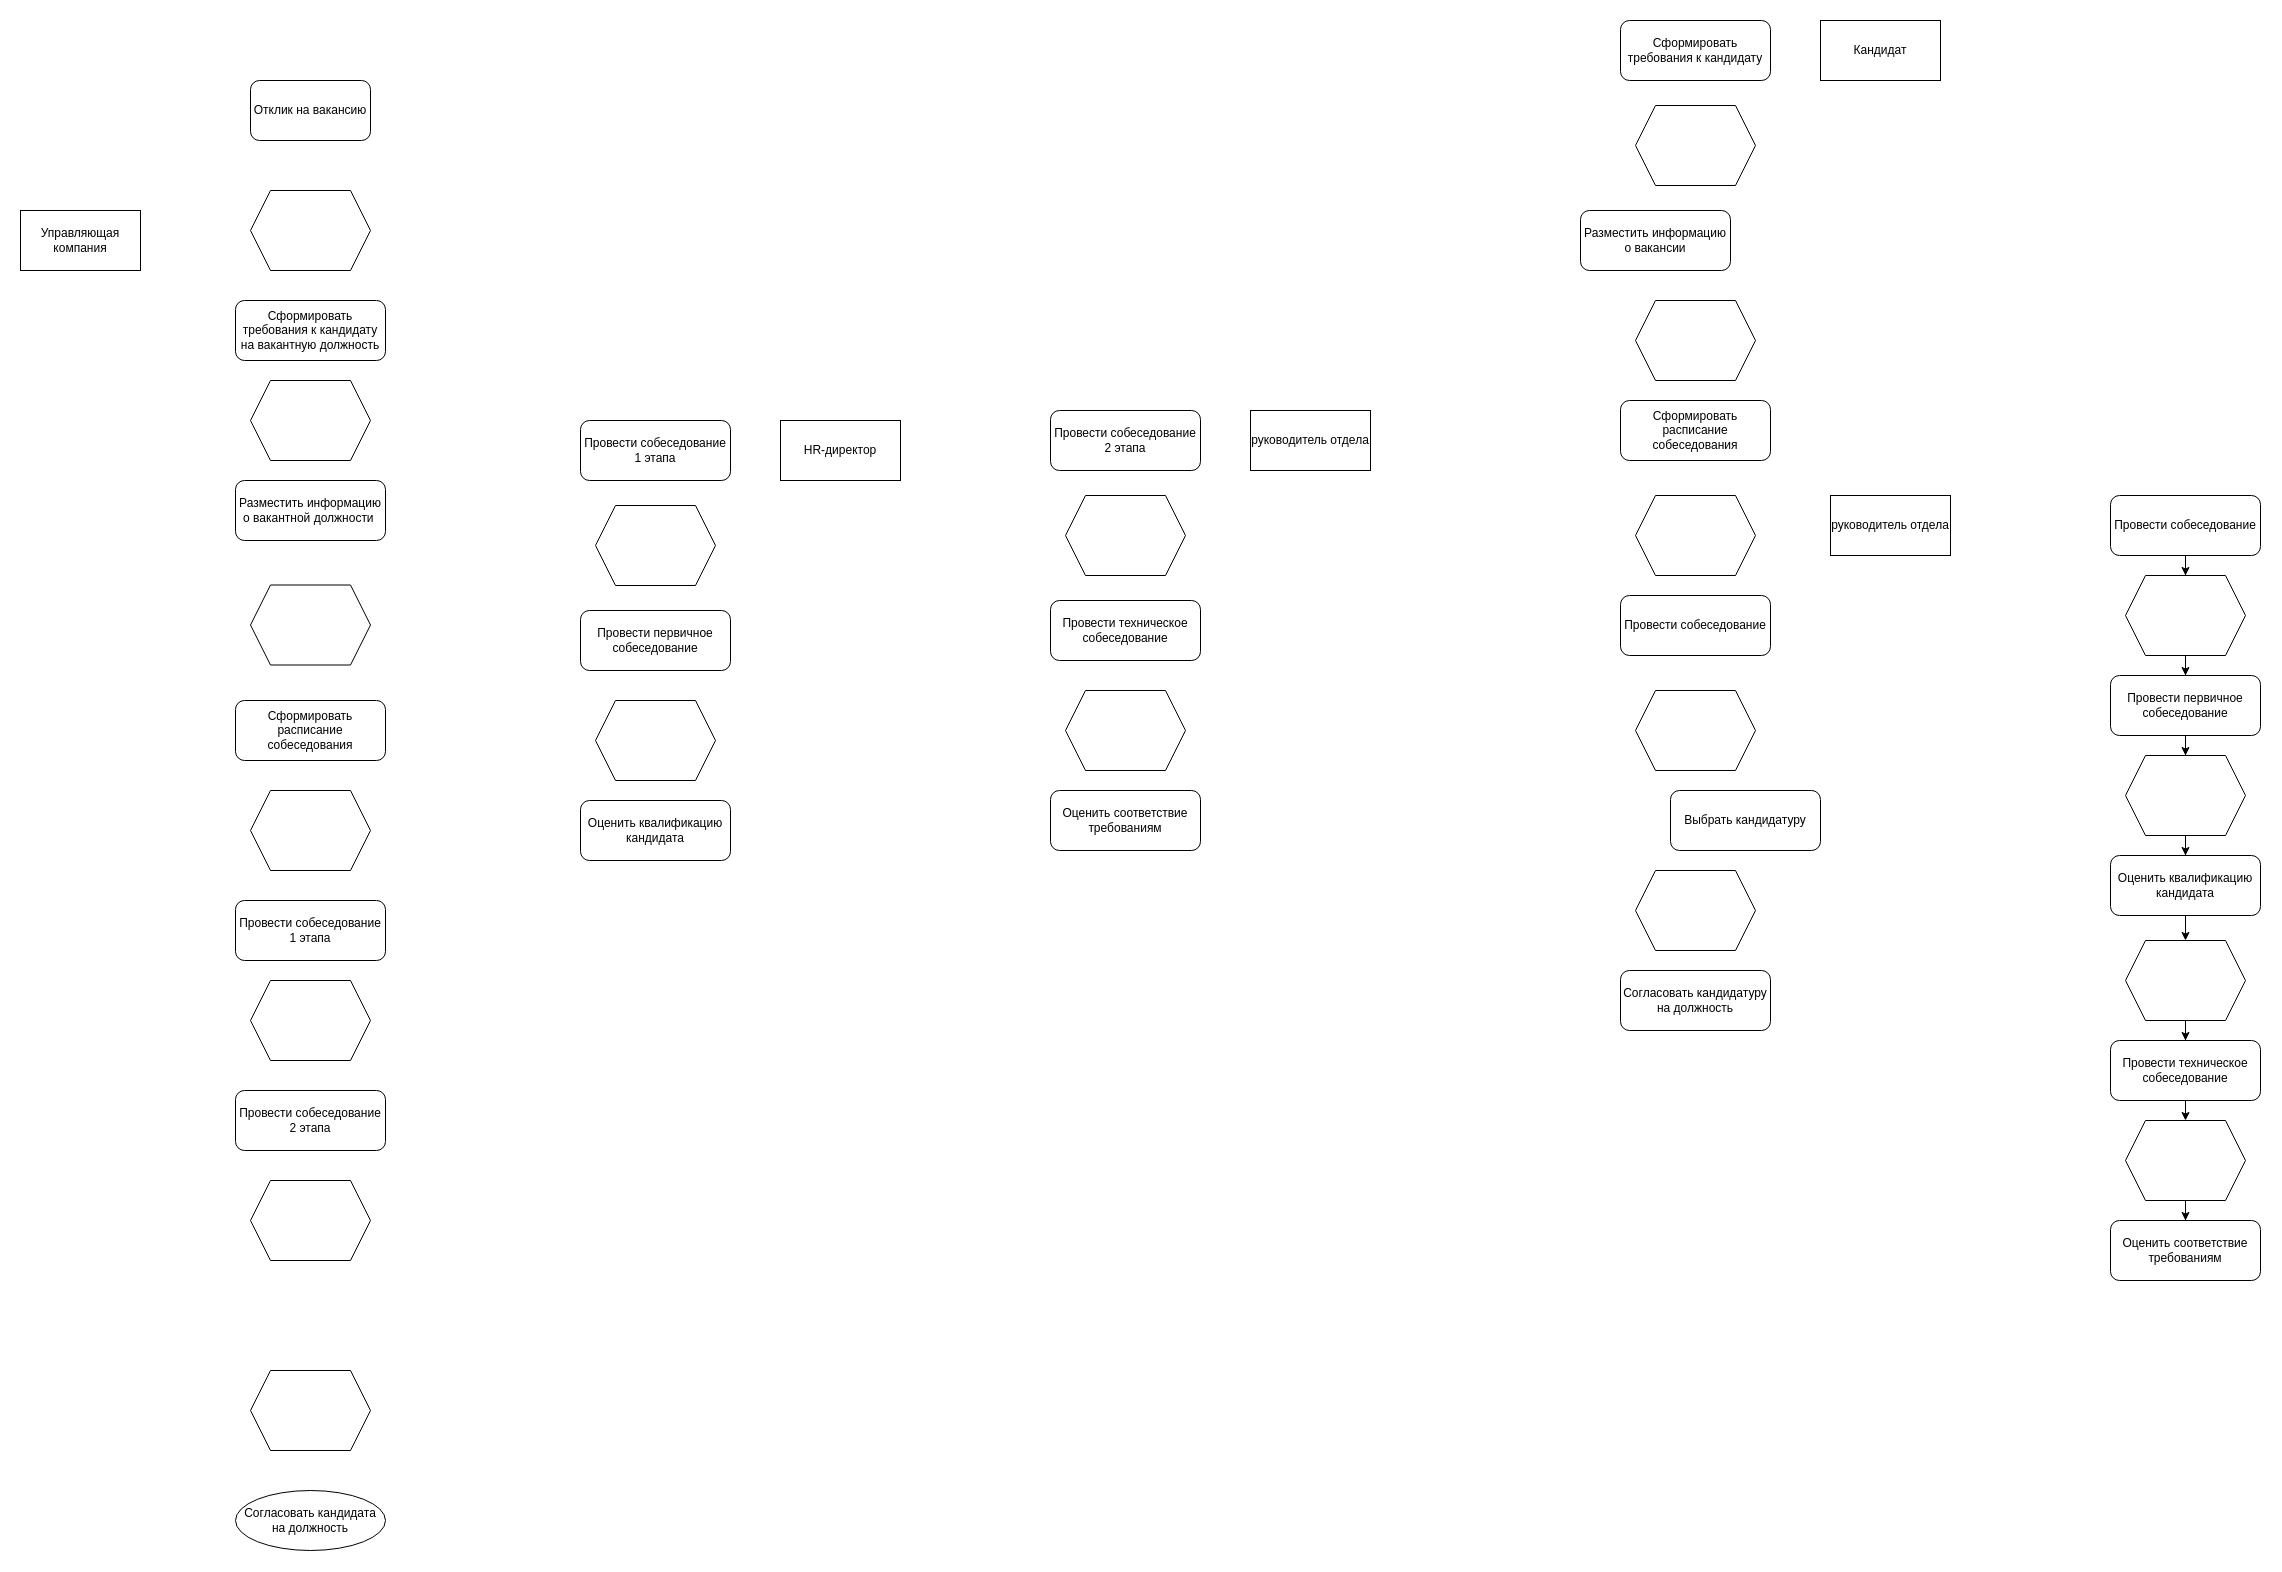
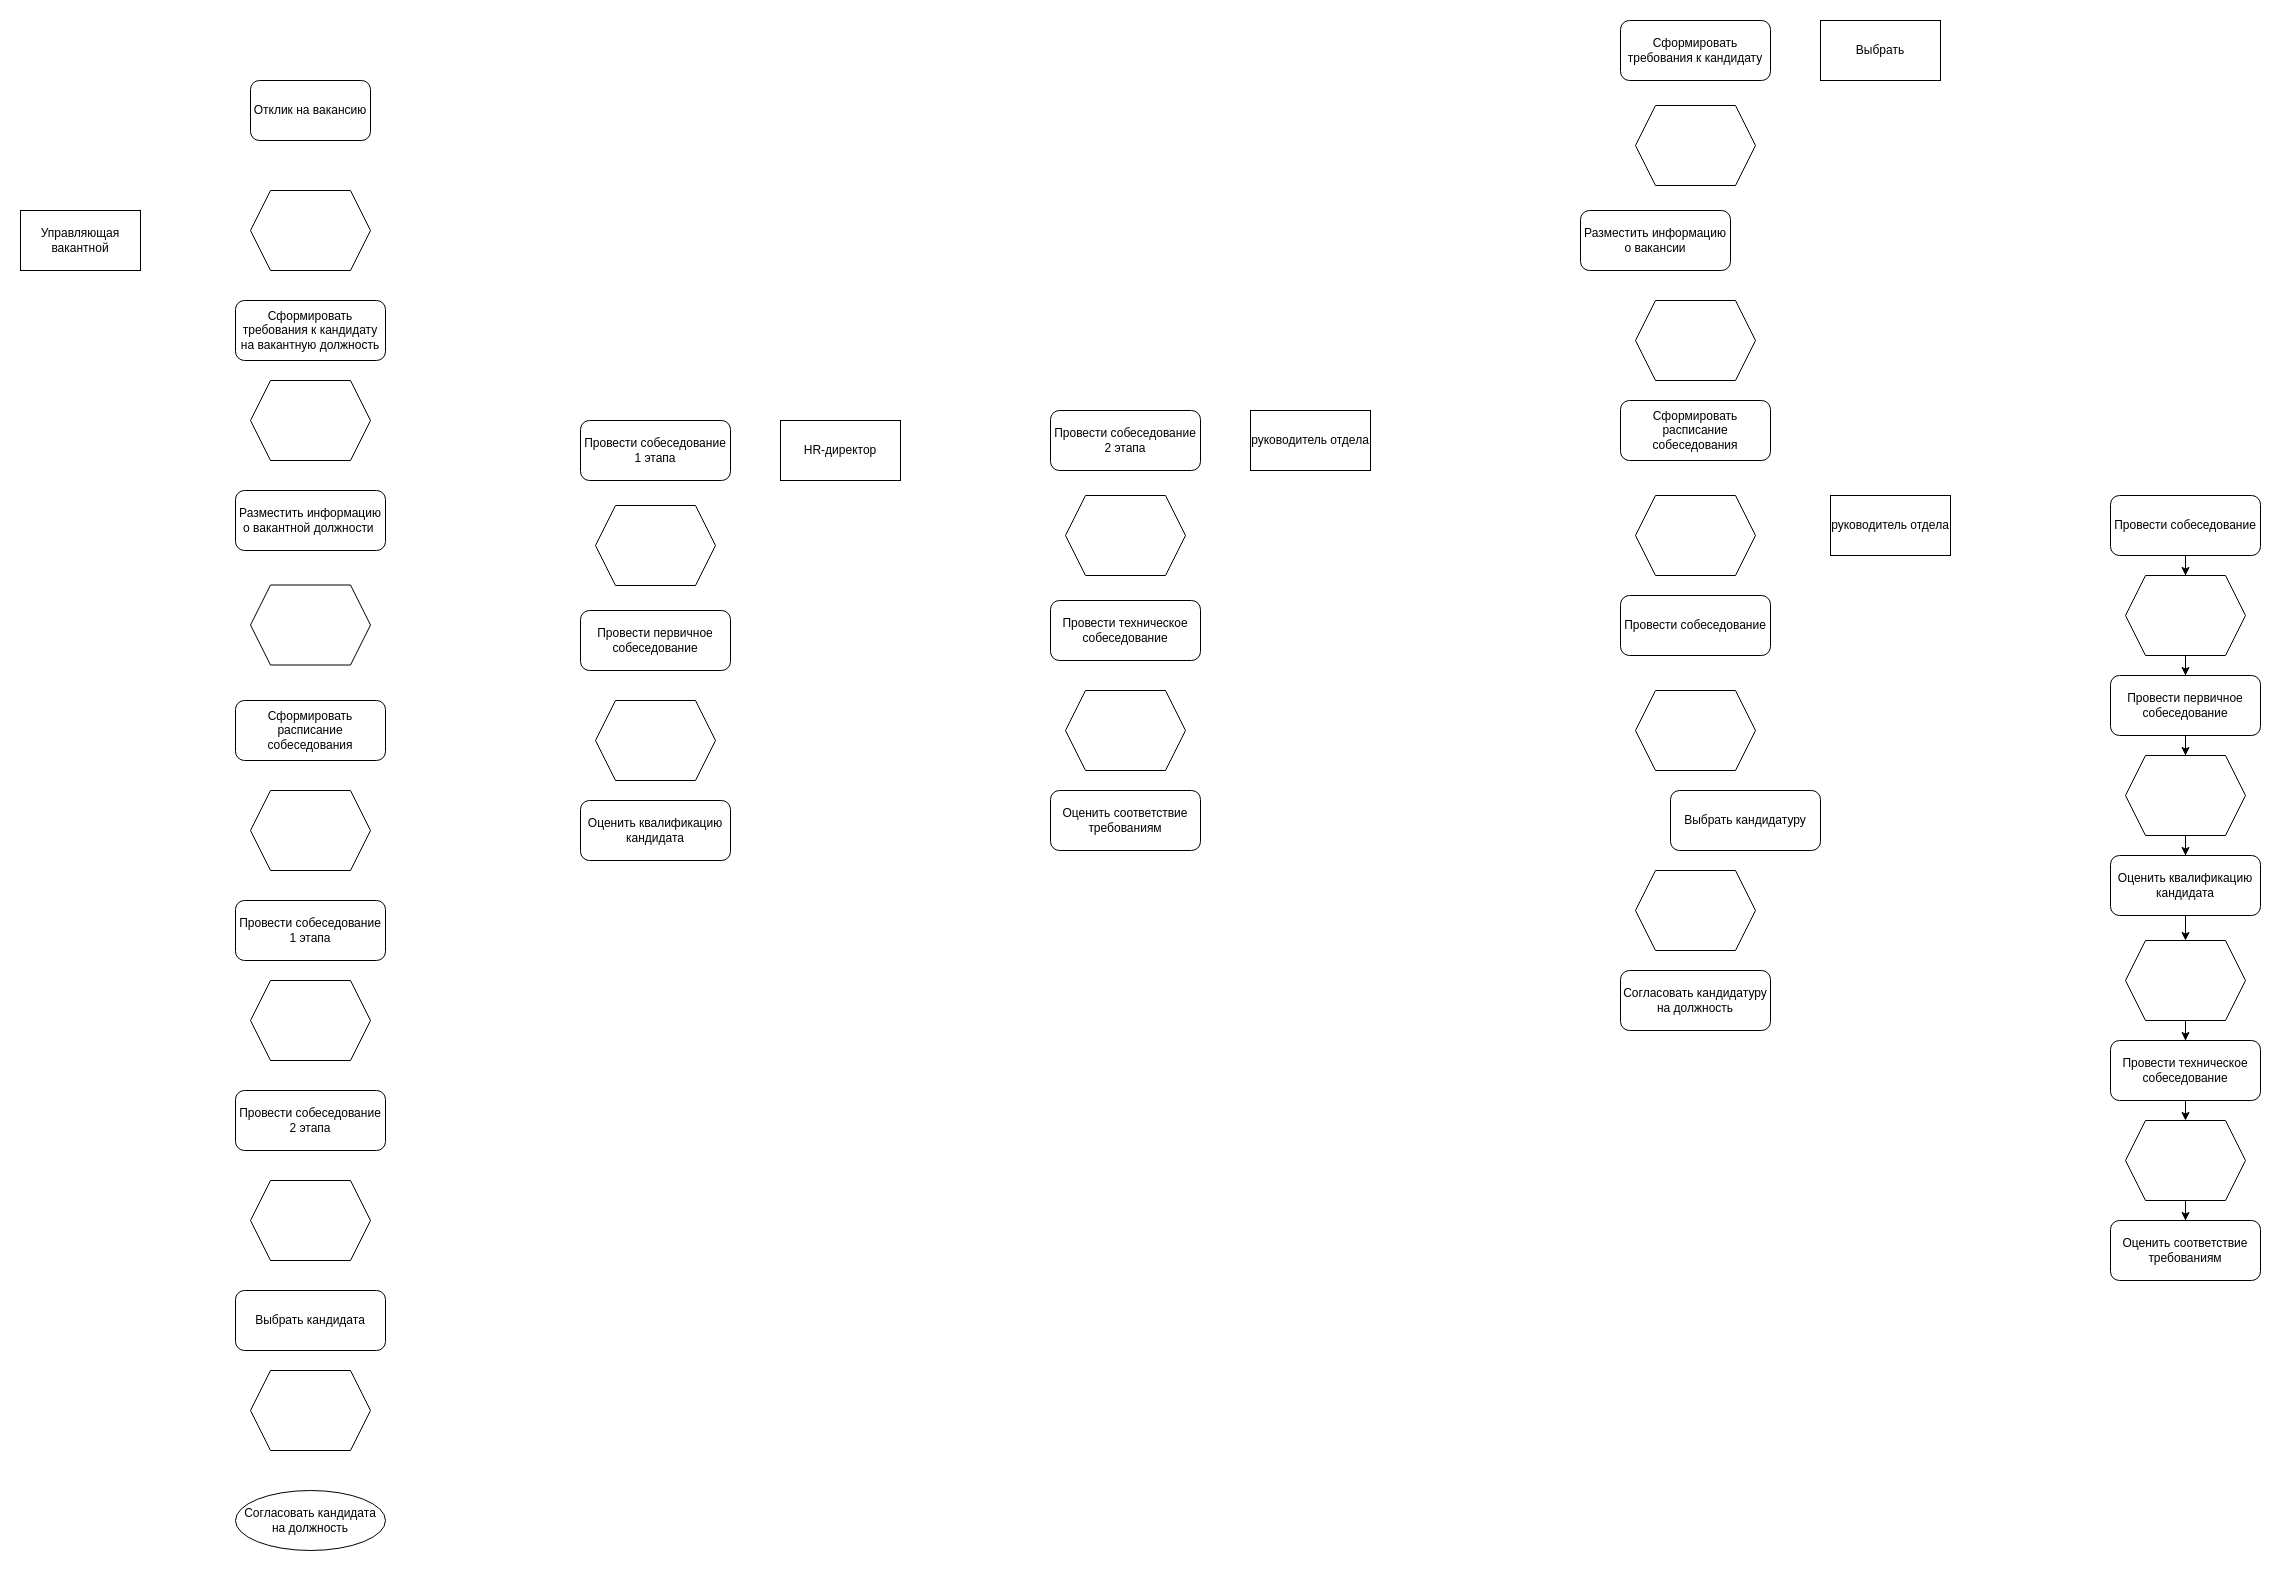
(1881, 51) -> (1881, 51)
(81, 241) -> (81, 241)
(311, 511) -> (311, 521)
none -> (311, 1321)
